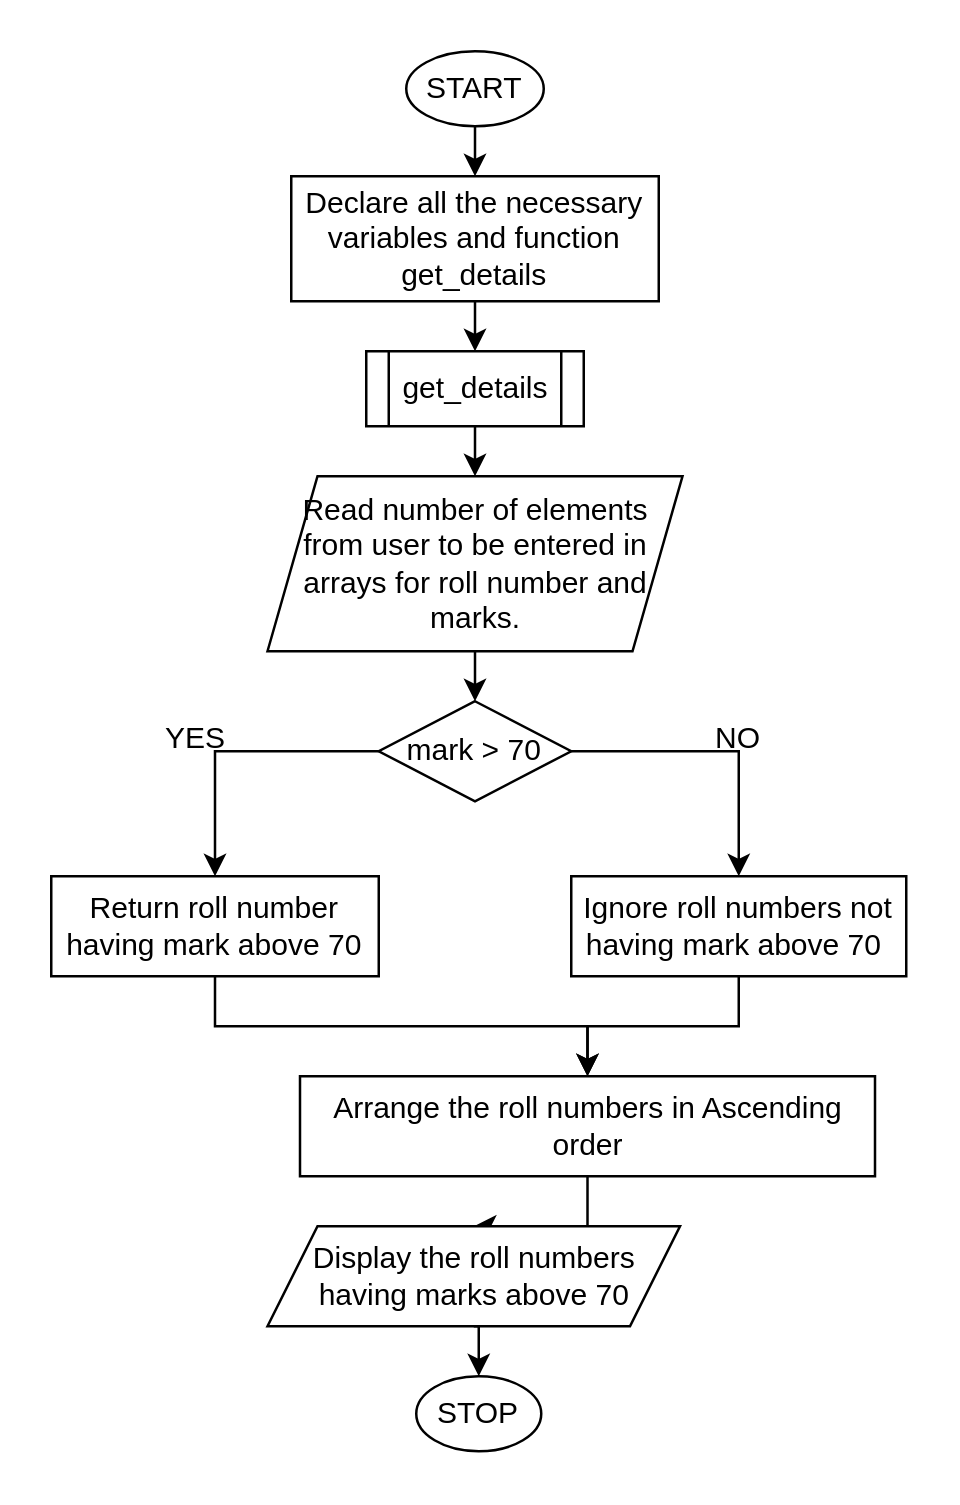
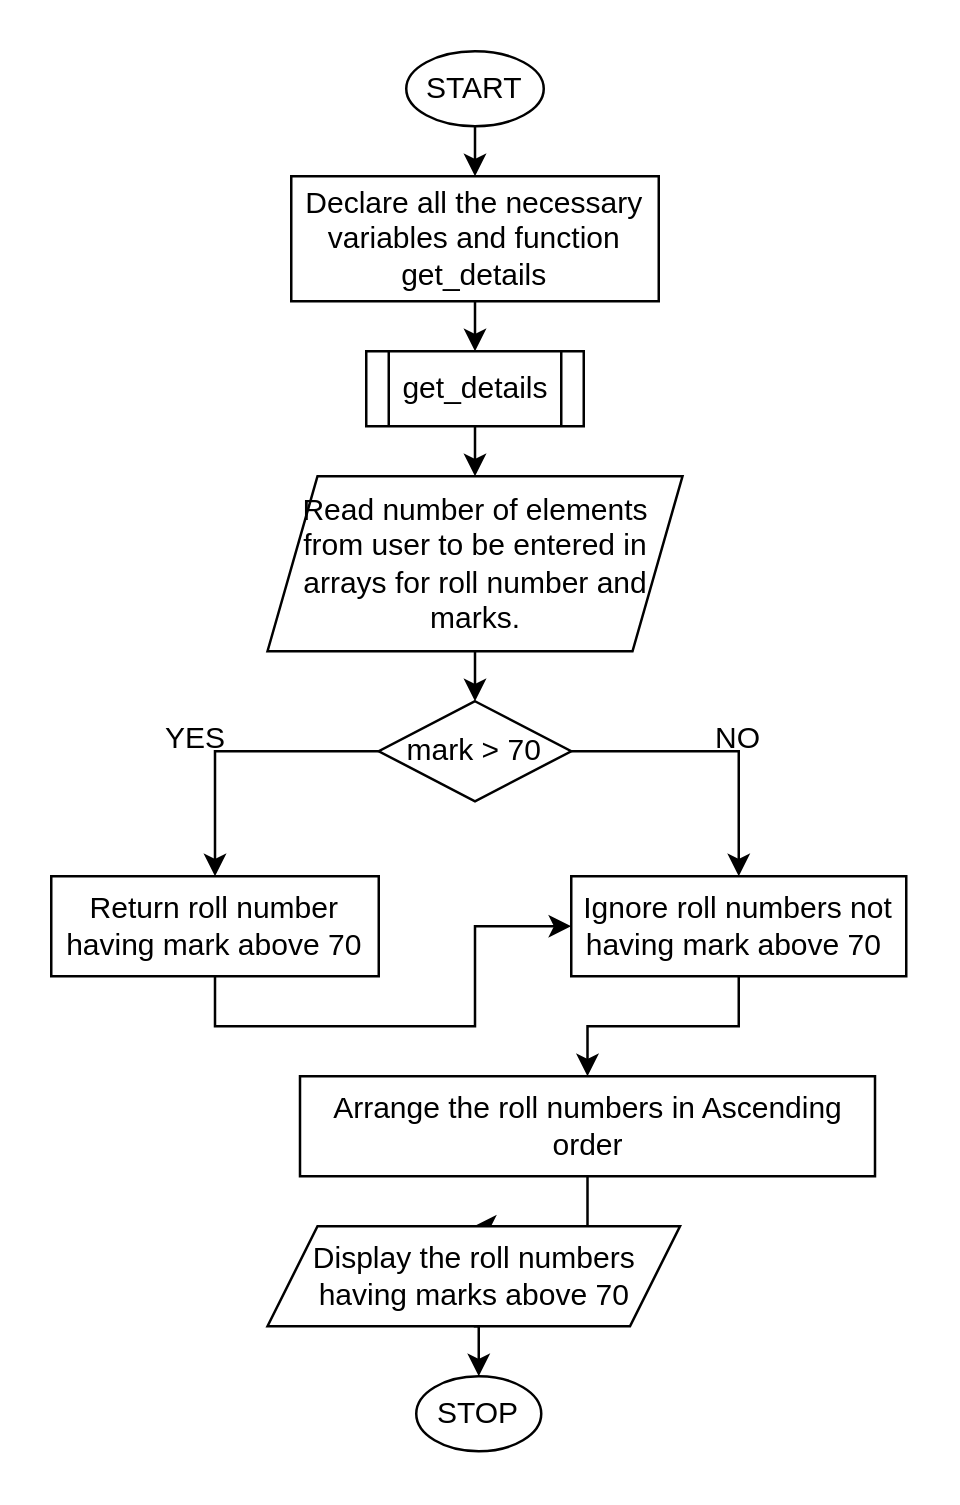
(527, 1026) -> (475, 938)
